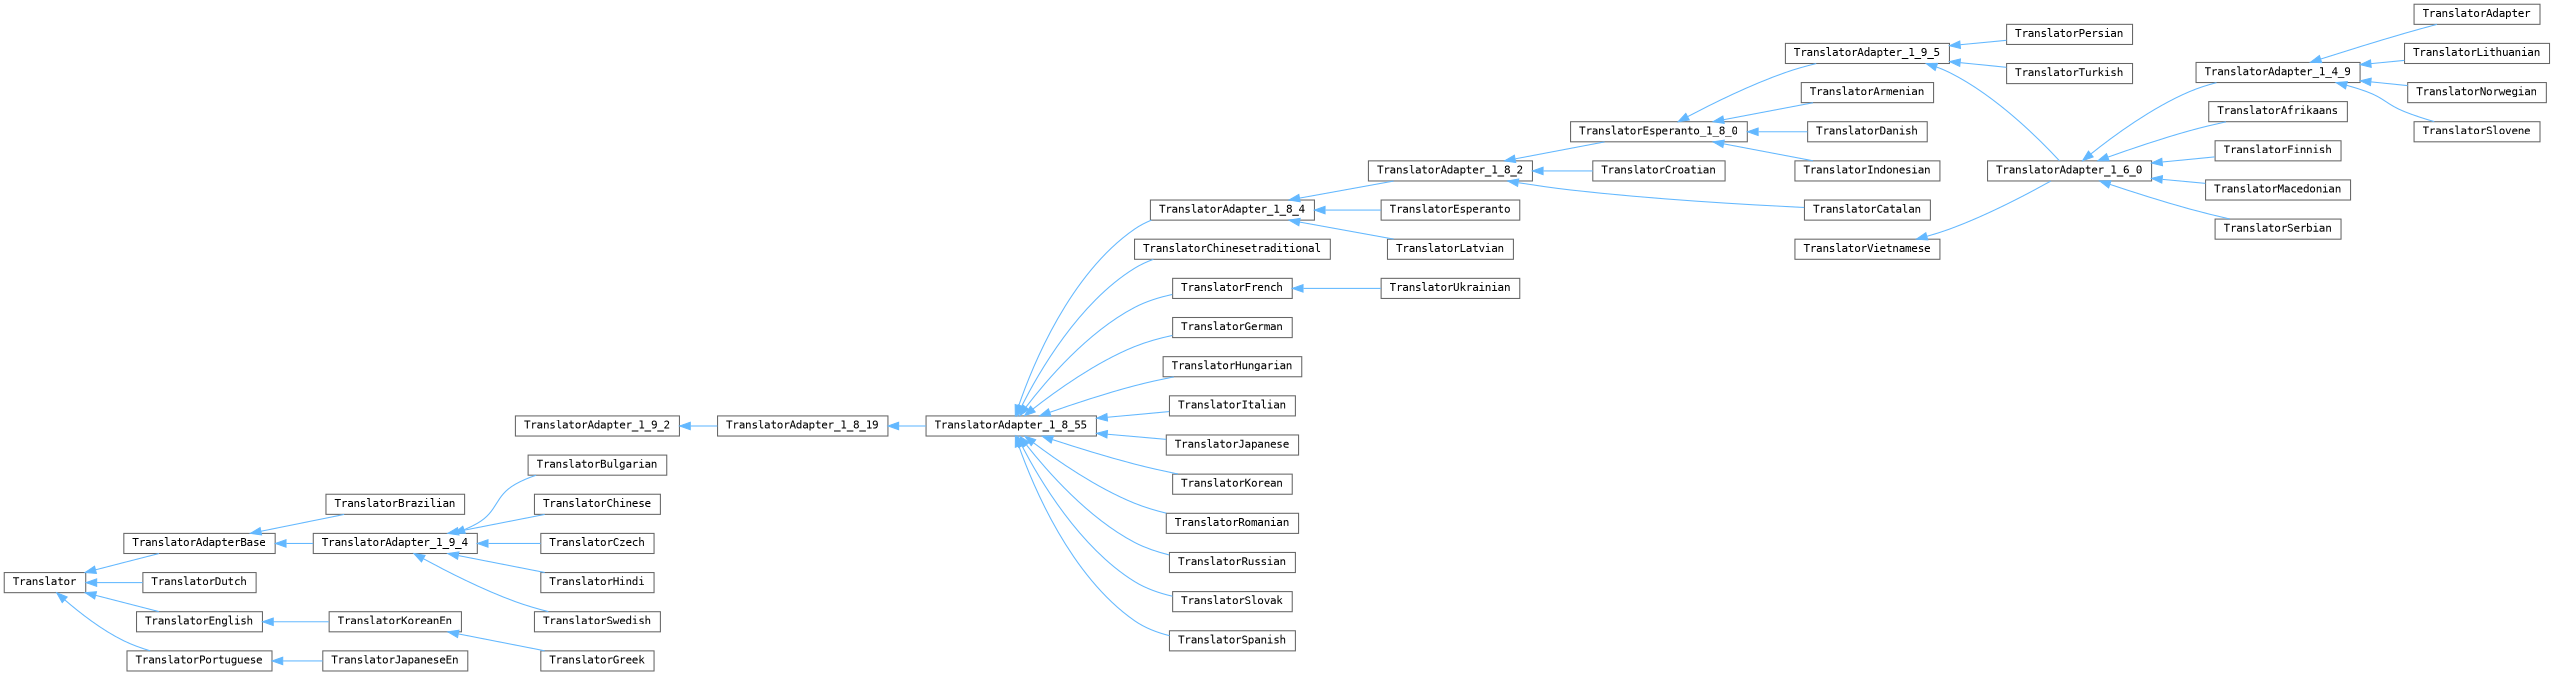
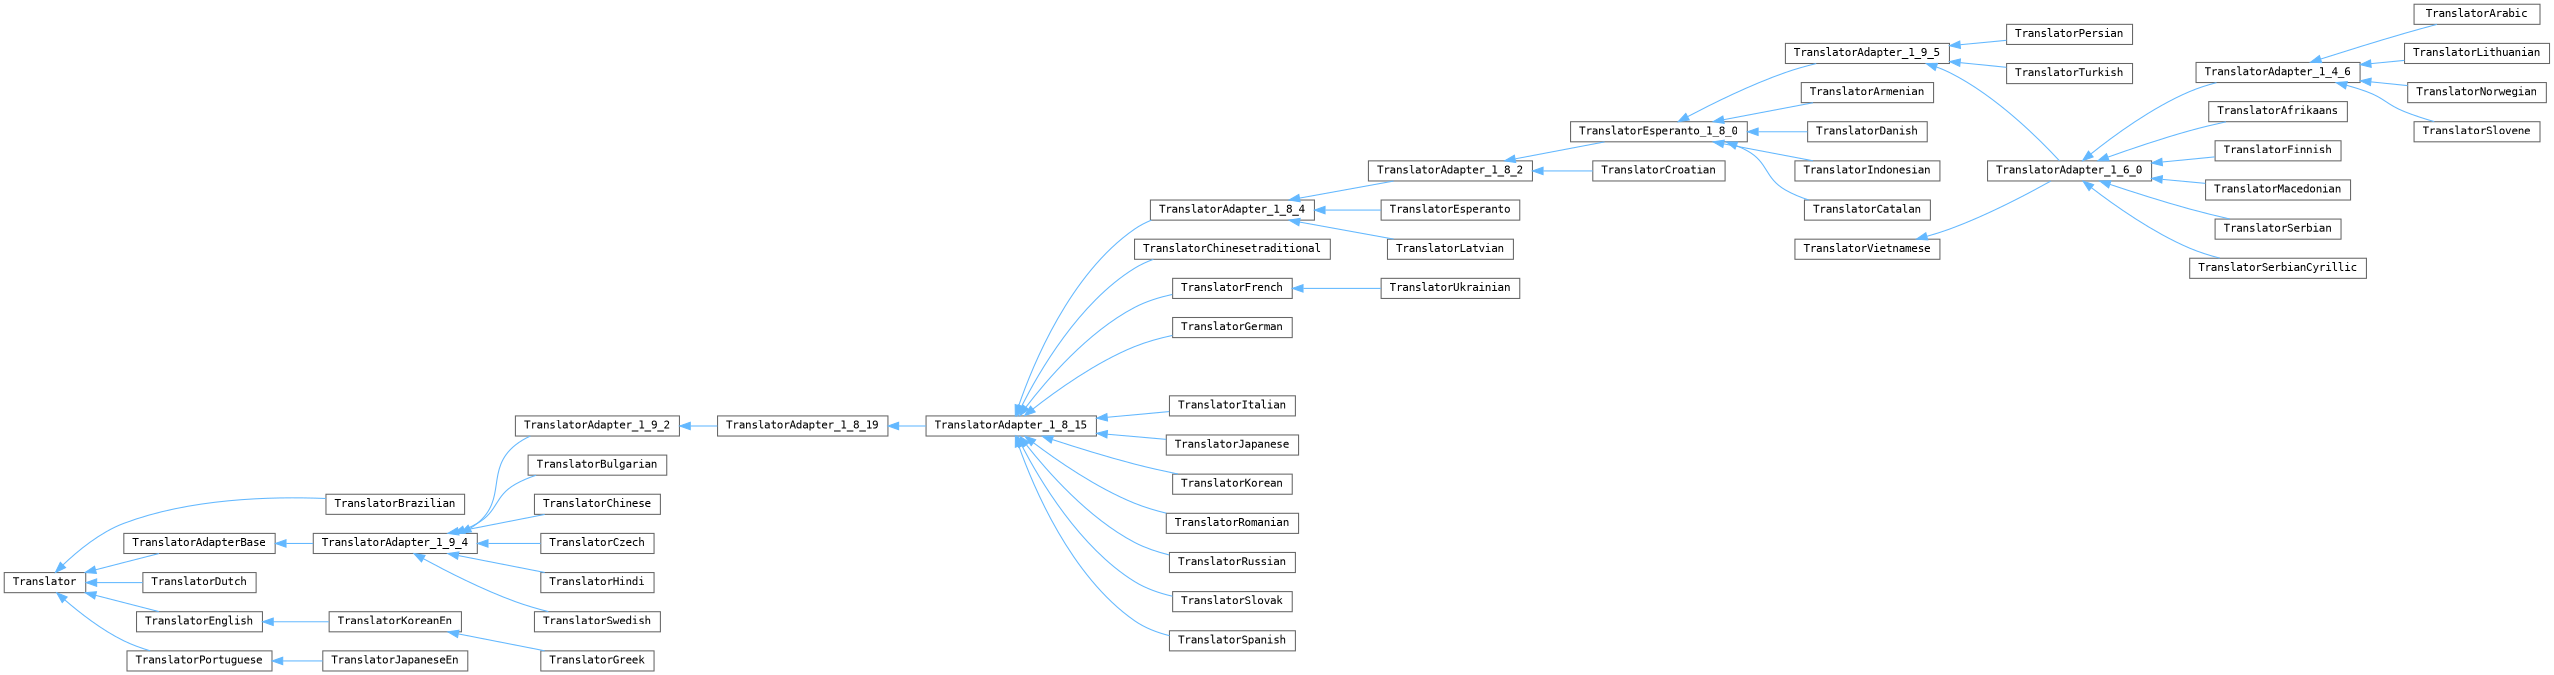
(2477, 14) -> (2477, 14)
(2278, 72) -> (2278, 72)
(1661, 199) -> (1770, 176)
none -> (2278, 268)
(1232, 367) -> none
(1011, 426) -> (1011, 426)
none -> (497, 480)
(303, 523) -> (187, 507)
